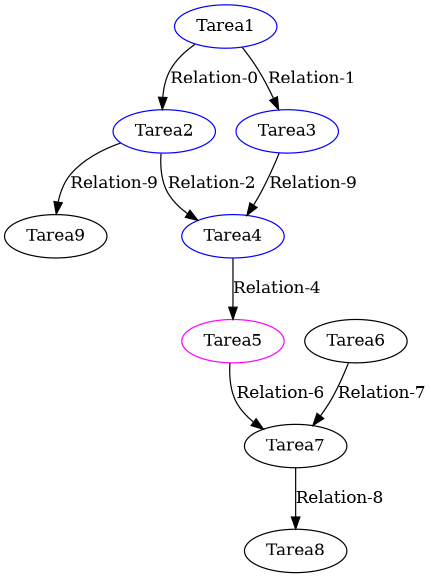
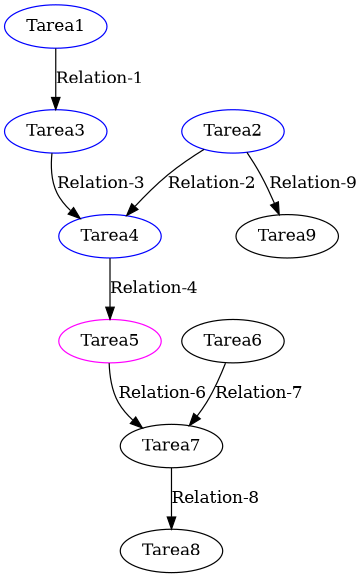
(172, 67) -> none
(313, 184) -> (101, 184)
